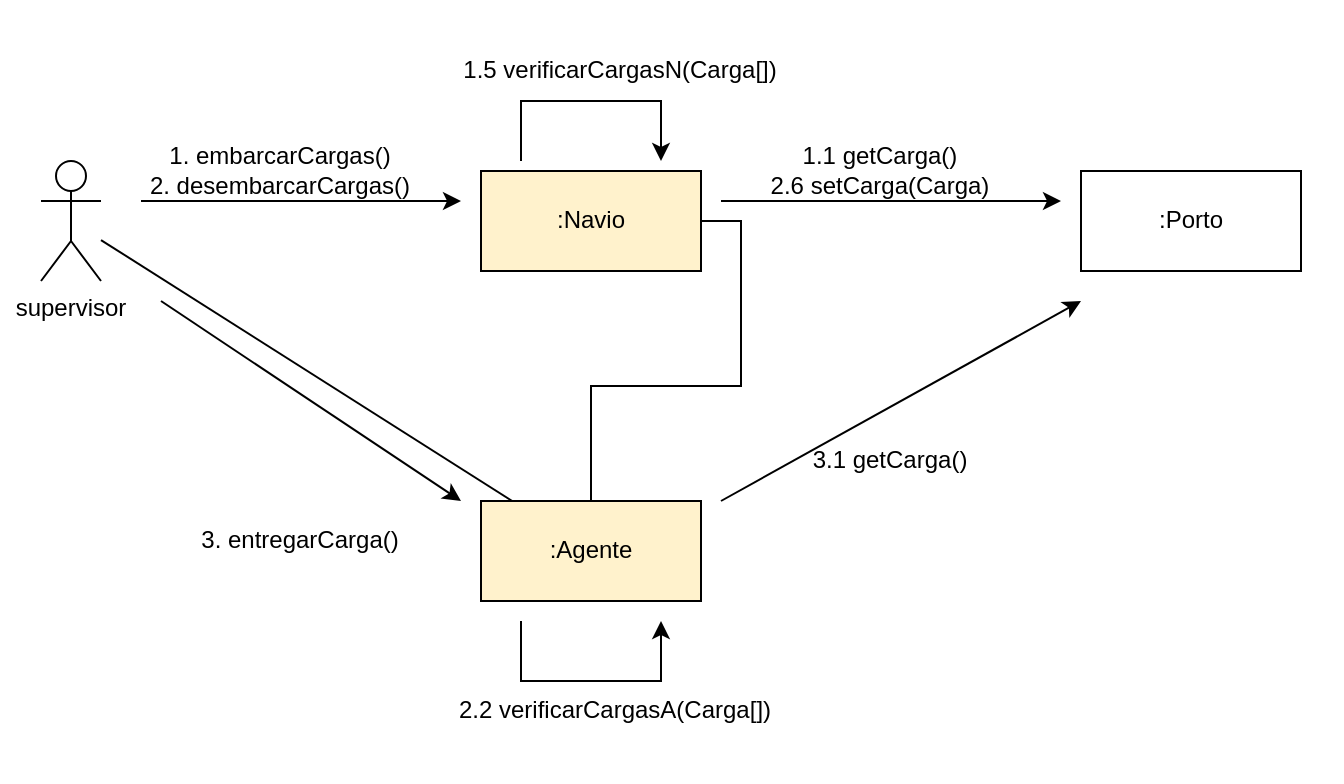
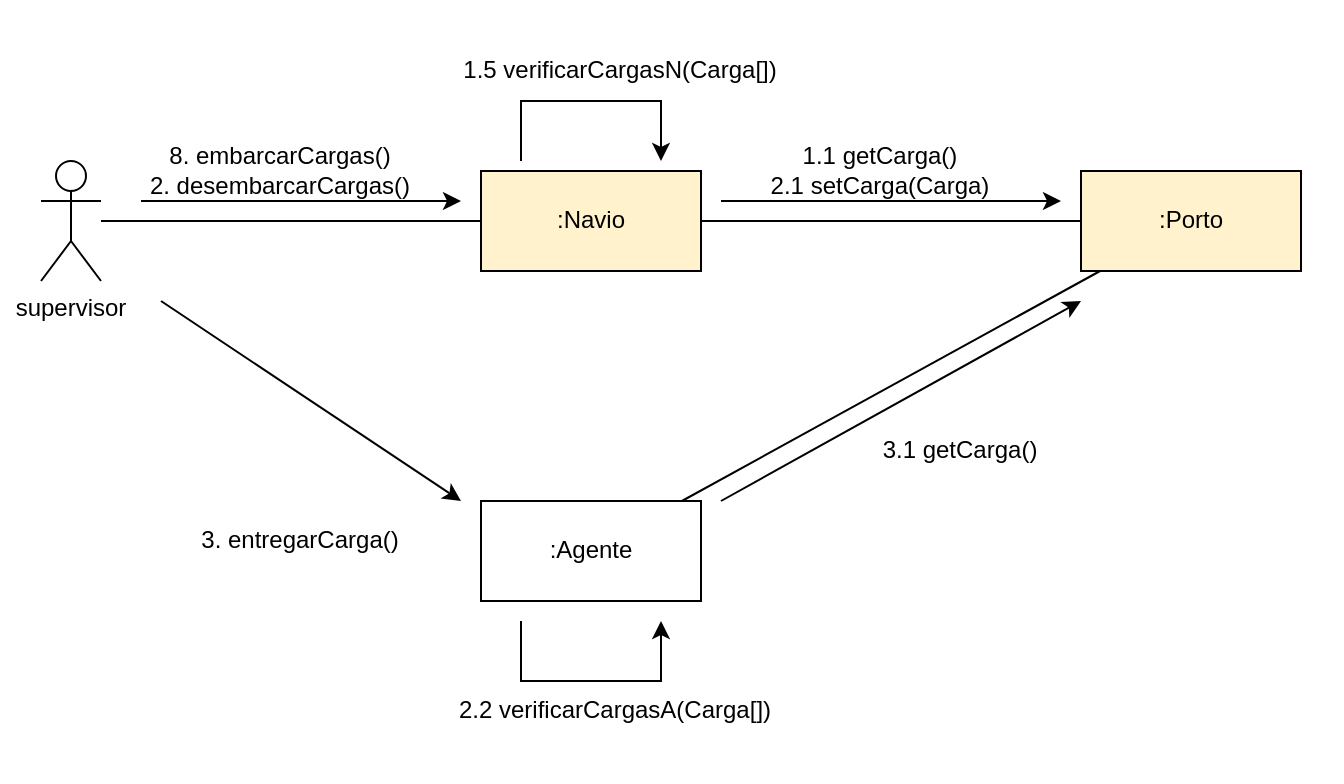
(281, 171) -> (281, 171)
(881, 171) -> (881, 171)
(1191, 221) -> (1191, 221)
(306, 370) -> (291, 221)
(693, 386) -> (909, 221)
none -> (891, 386)
(891, 461) -> (961, 451)
(591, 551) -> (591, 551)
